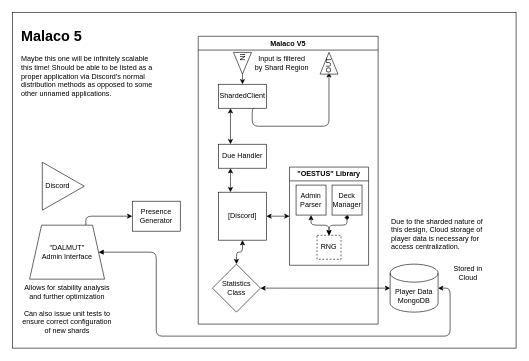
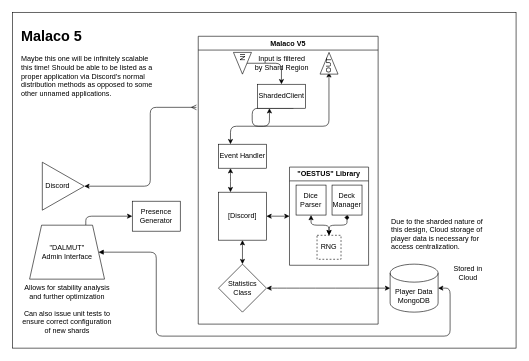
(243, 96) -> (282, 96)
none -> (152, 109)
(243, 156) -> (243, 156)
(311, 200) -> (311, 200)
(237, 288) -> (243, 288)
